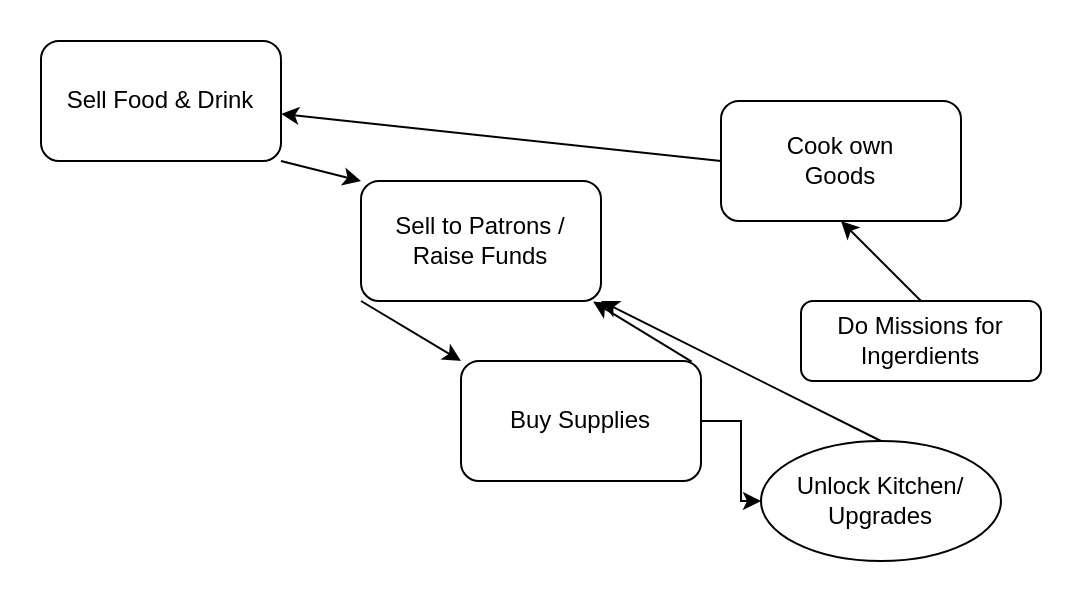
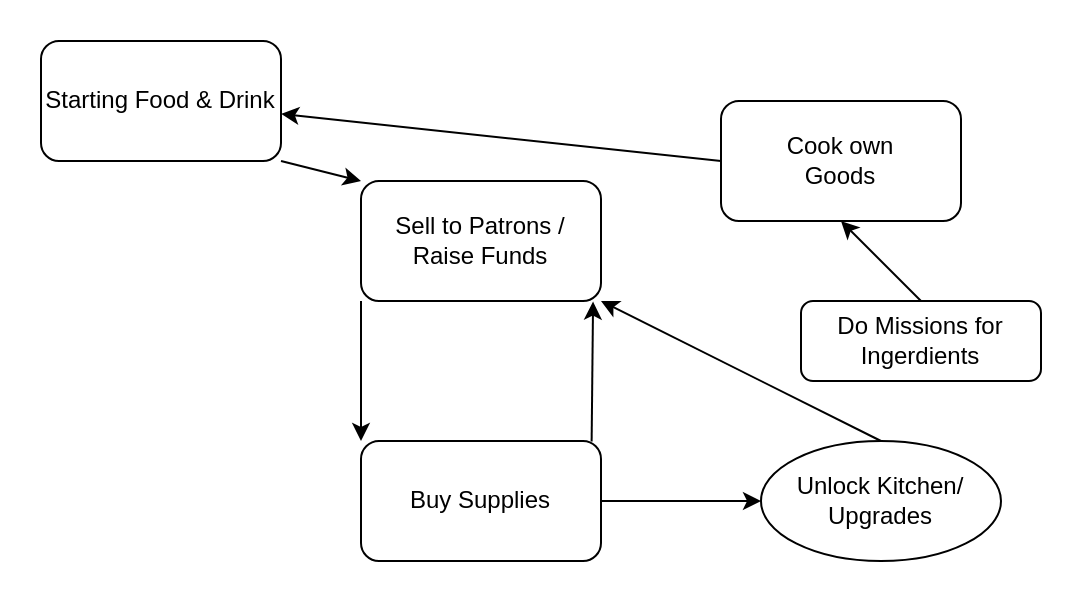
(161, 101) -> (161, 101)
(581, 421) -> (481, 501)
